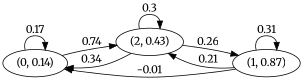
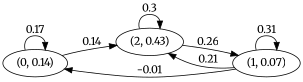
(92, 42) -> (92, 42)
(266, 63) -> (266, 63)
(103, 65) -> none
